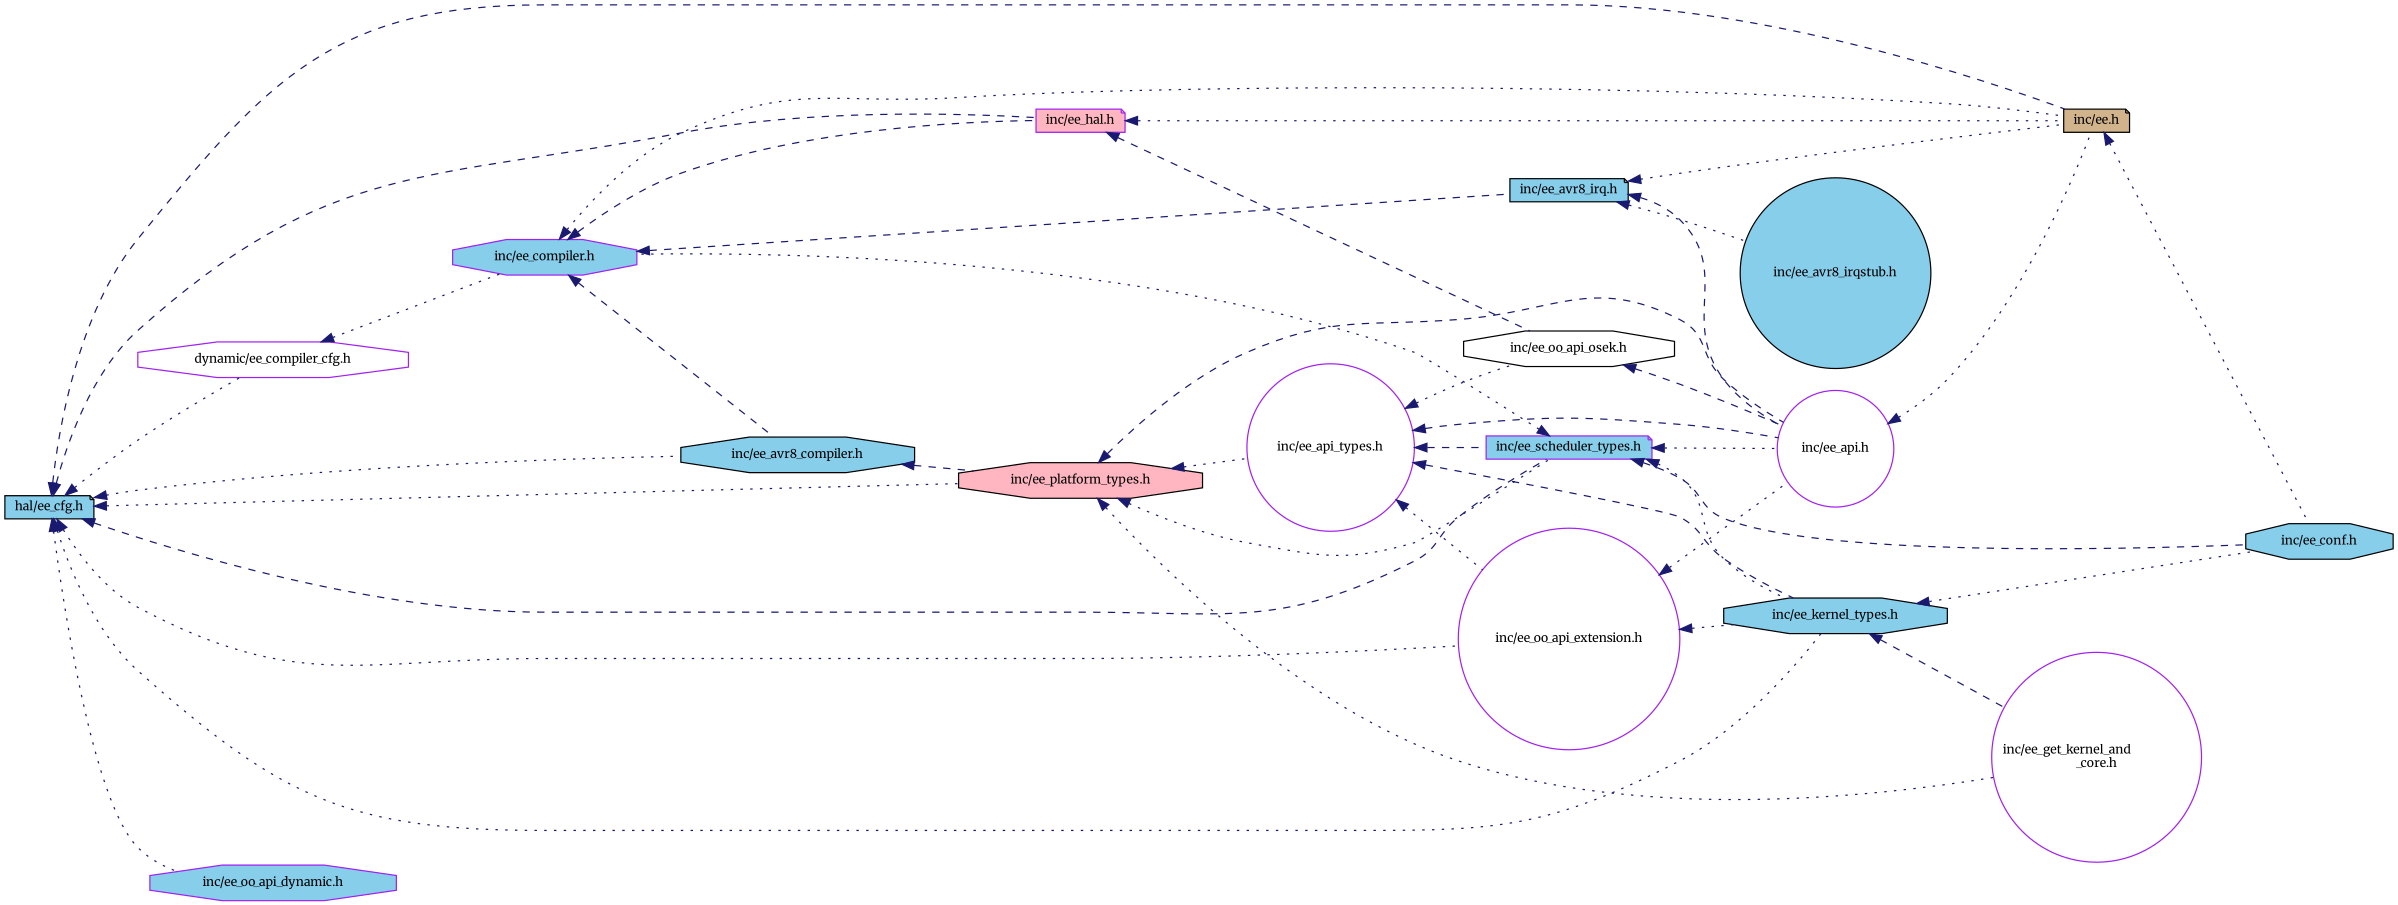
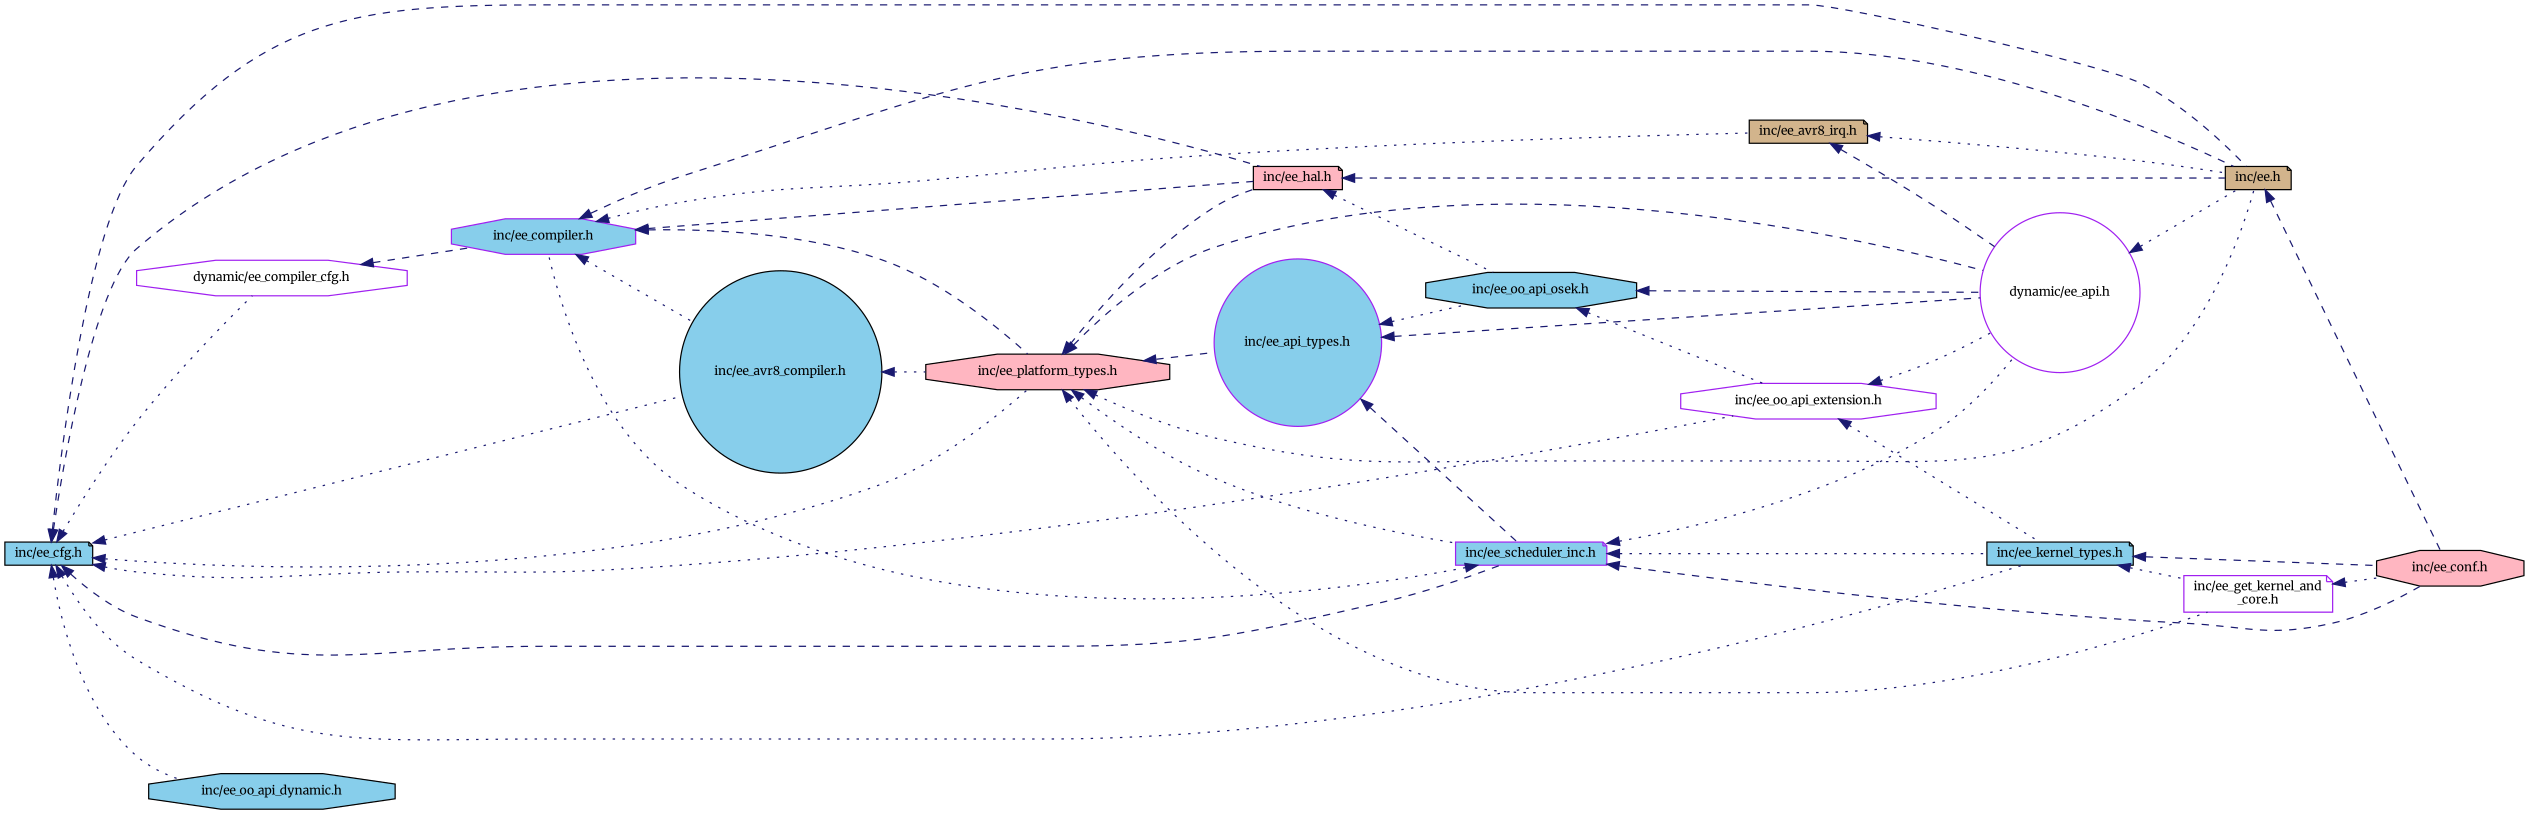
(1295, 88) -> (1409, 51)
(1081, 121) -> (1298, 178)
(1601, 121) -> (1790, 178)
(1569, 190) -> (1808, 132)
(1080, 222) -> (1177, 157)
(1324, 234) -> (1414, 234)
none -> (852, 251)
none -> (1153, 255)
(1836, 273) -> none
(416, 306) -> (422, 255)
(2209, 333) -> (2355, 376)
(1569, 349) -> (1531, 290)
(676, 360) -> (640, 291)
(1331, 448) -> (1298, 343)
(1569, 448) -> (1531, 554)
(1836, 449) -> (2060, 293)
(798, 455) -> (781, 372)
none -> (1736, 461)
(1216, 463) -> (1185, 356)
(944, 468) -> (910, 372)
(1622, 503) -> none
(49, 507) -> (49, 554)
(2320, 541) -> (2450, 568)
(1448, 542) -> (1676, 348)
(2092, 576) -> (2261, 561)
none -> (2364, 580)
(1836, 616) -> (2060, 554)
(1569, 639) -> (1808, 401)
(1942, 673) -> (2157, 573)
(2097, 757) -> (2258, 594)
(273, 883) -> (272, 791)
